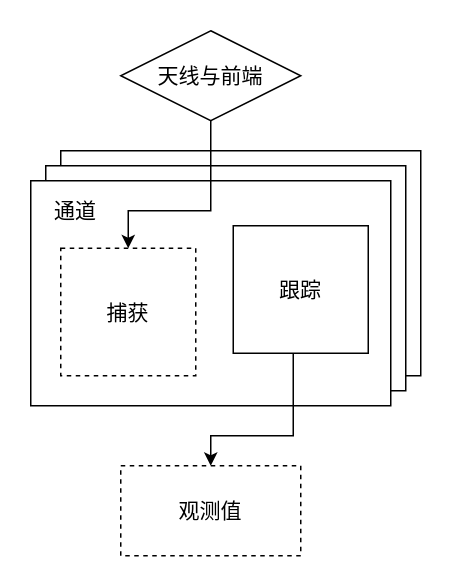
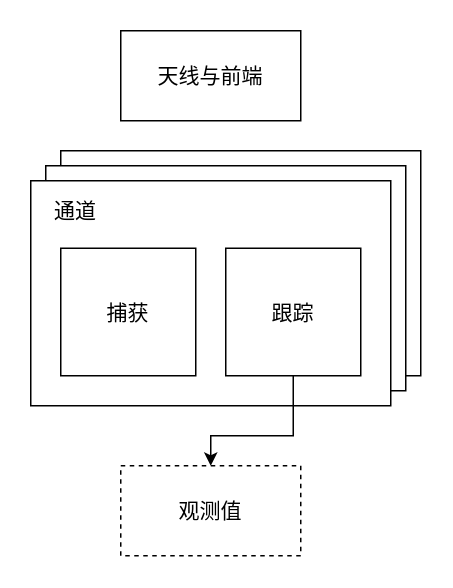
(211, 76) -> (211, 76)
(202, 211) -> none
(301, 290) -> (293, 312)
(128, 312) -> (128, 312)
